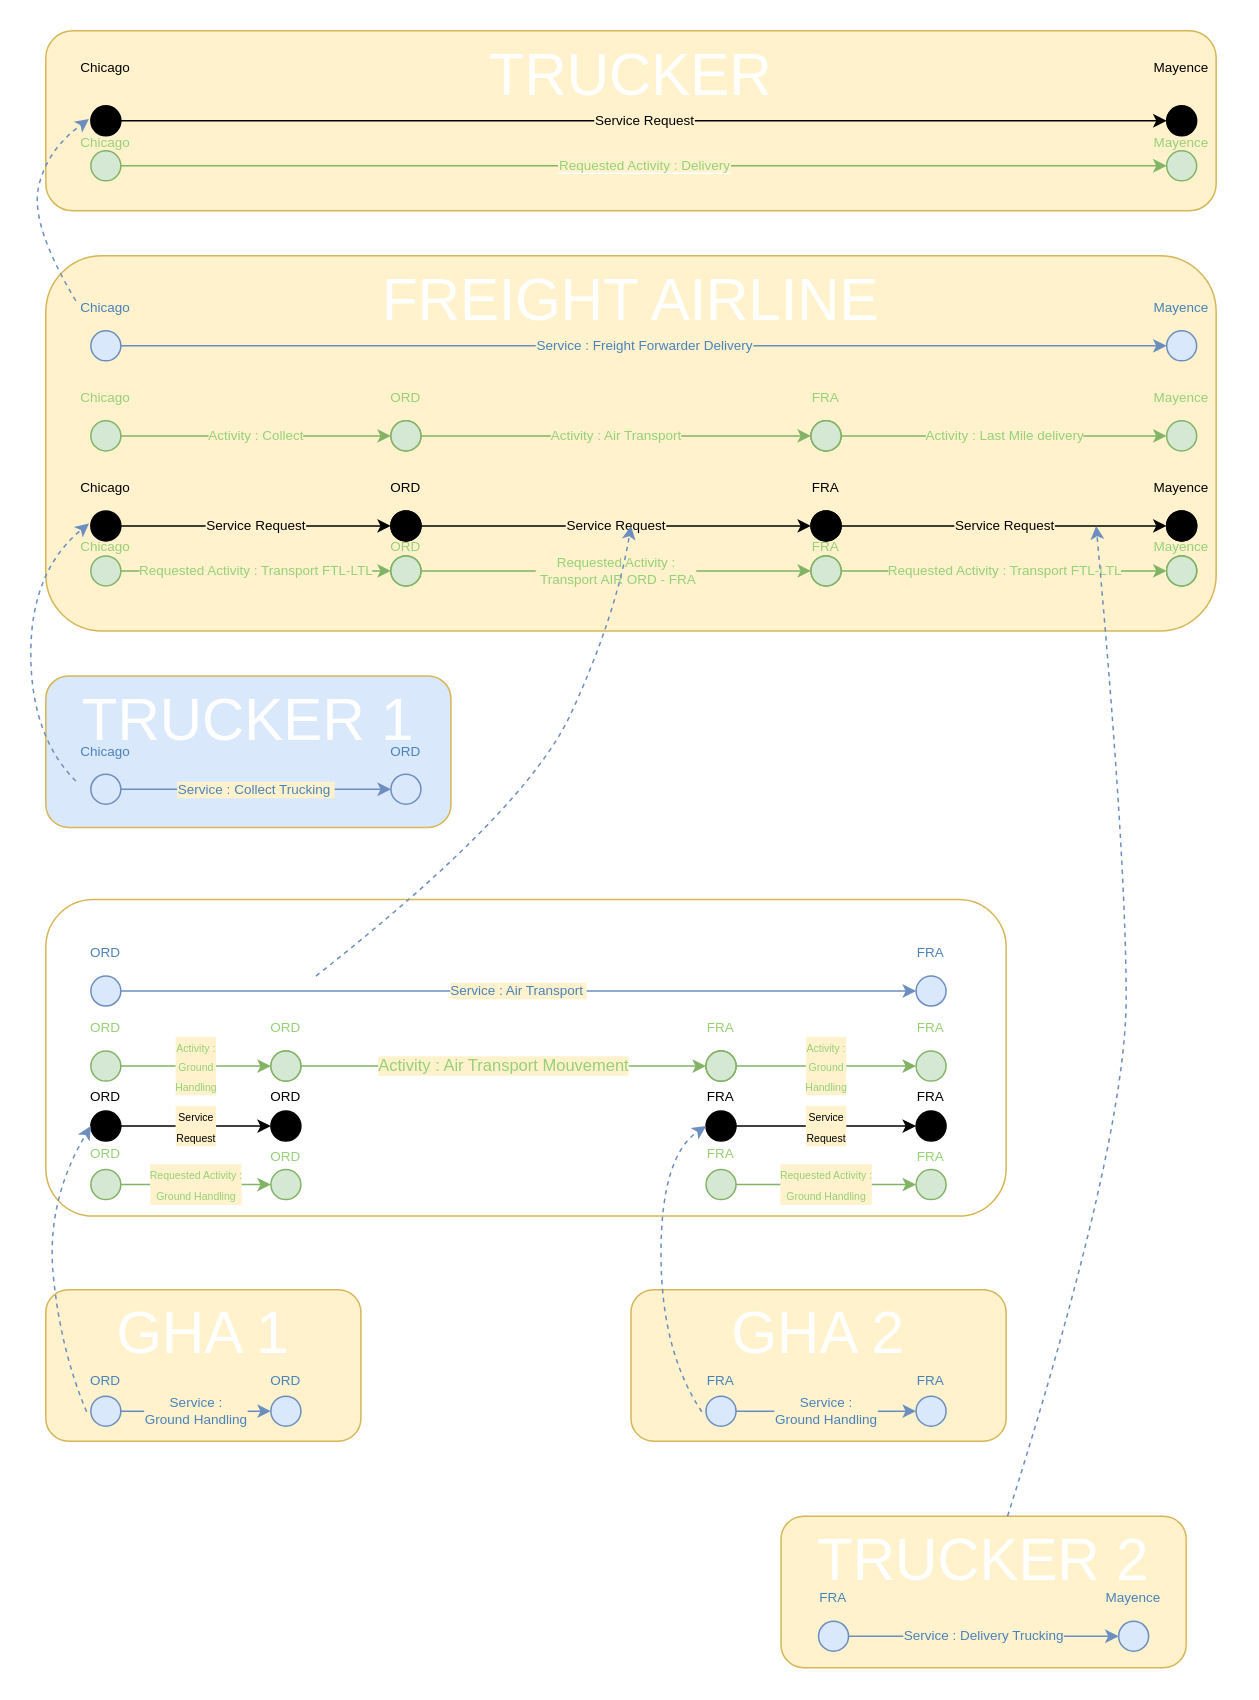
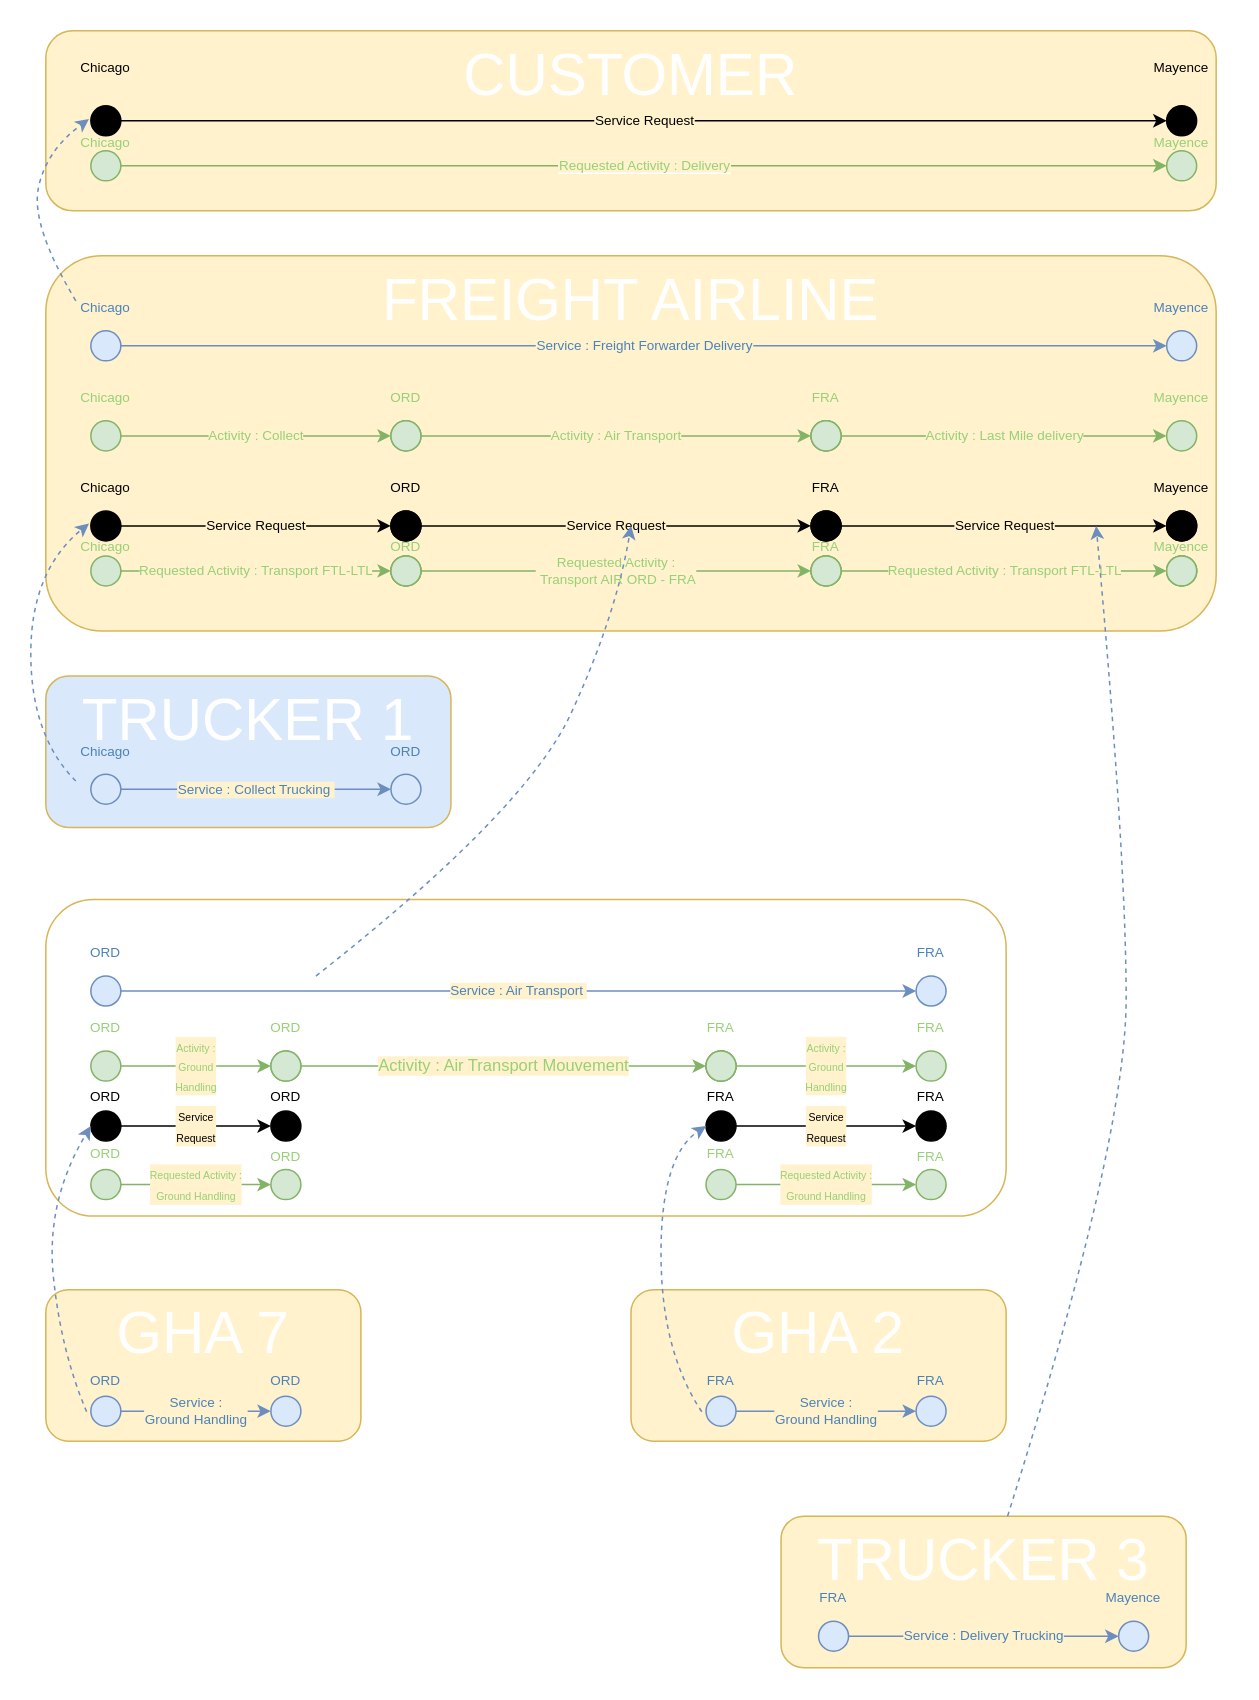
(631, 49) -> (631, 49)
(203, 1308) -> (203, 1308)
(983, 1534) -> (983, 1534)
